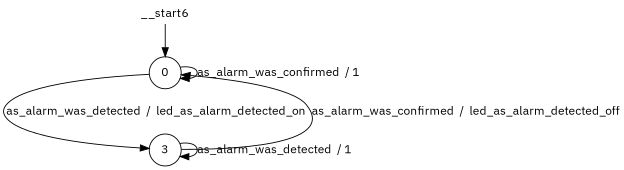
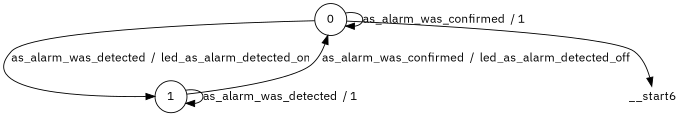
(165, 36) -> (507, 31)
(165, 150) -> (171, 97)
